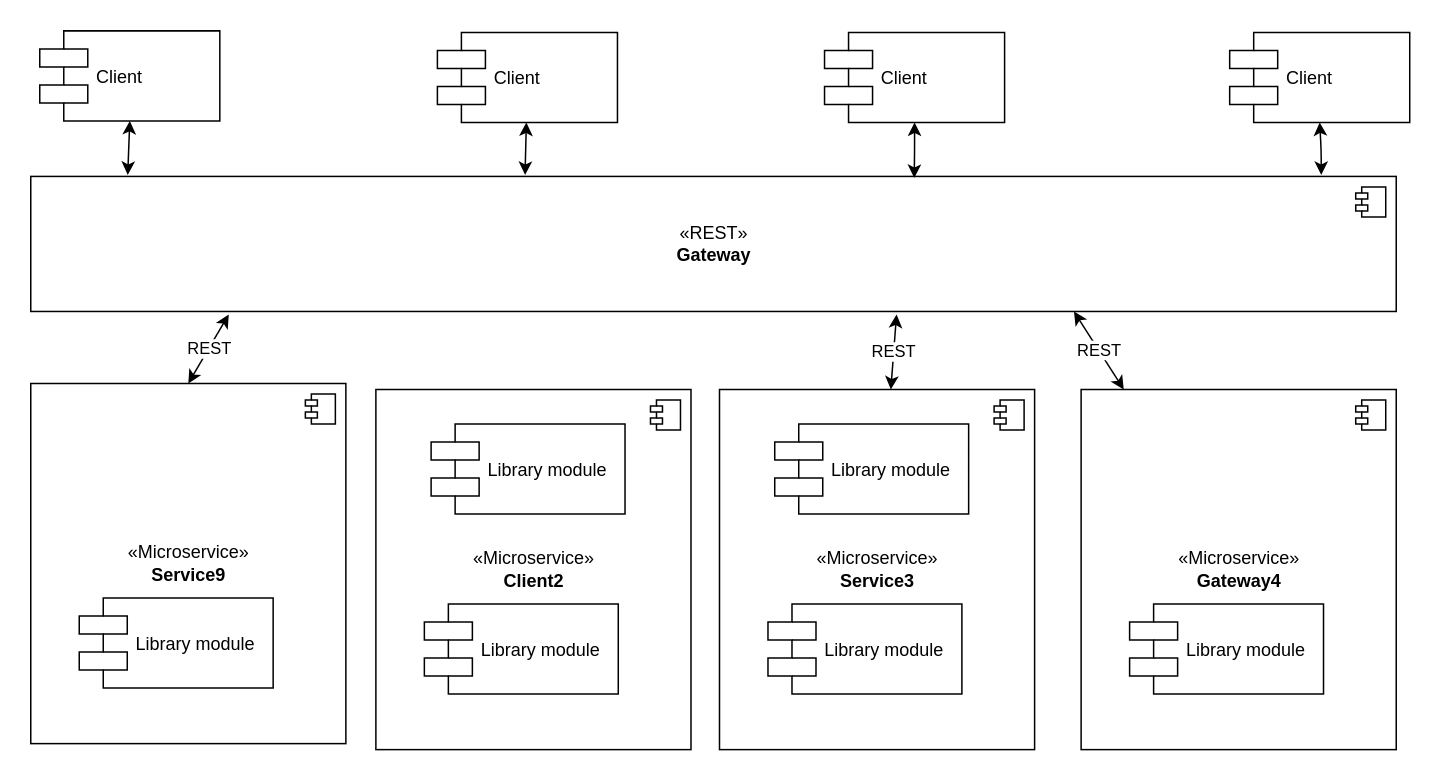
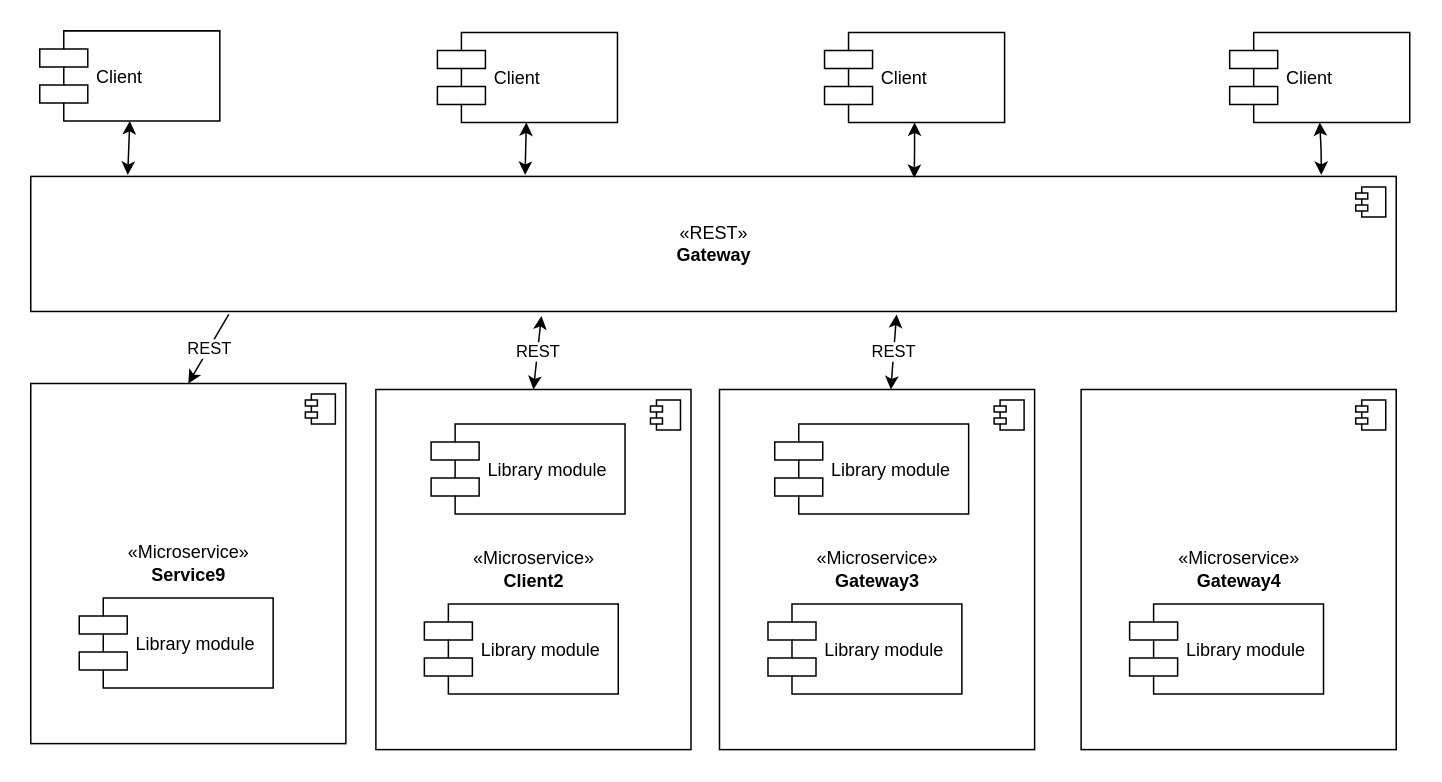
(223, 324) -> (225, 320)
(1099, 351) -> none
none -> (537, 352)
(878, 569) -> (878, 569)
